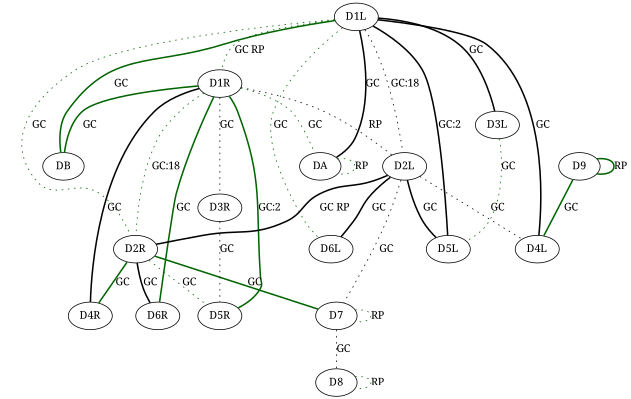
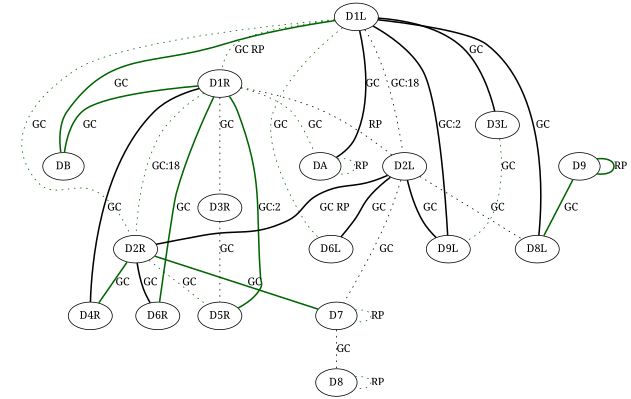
(448, 249) -> (448, 249)
(537, 249) -> (537, 249)
